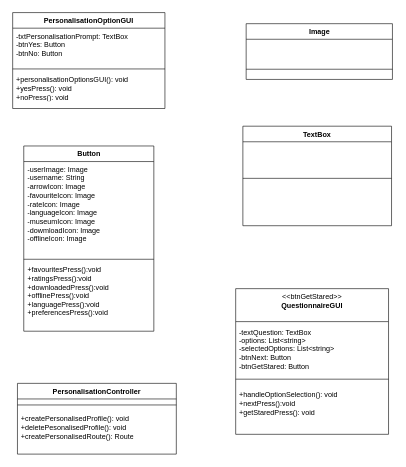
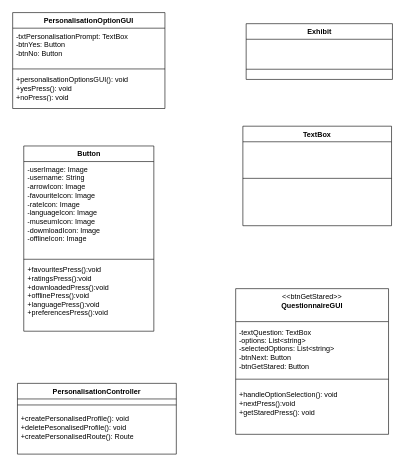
(320, 32) -> (320, 32)
